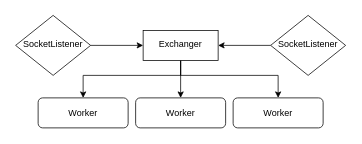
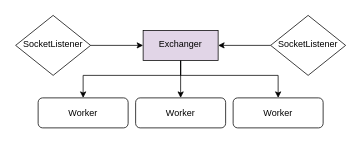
(180, 45) -> (180, 45)
